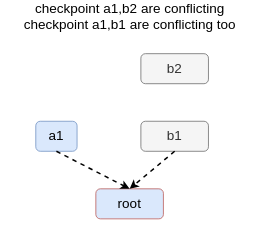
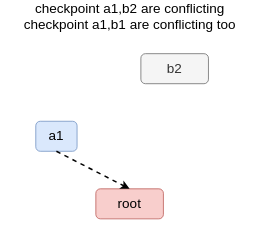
(174, 136) -> none
(154, 168) -> none
(129, 204) -> (129, 204)
